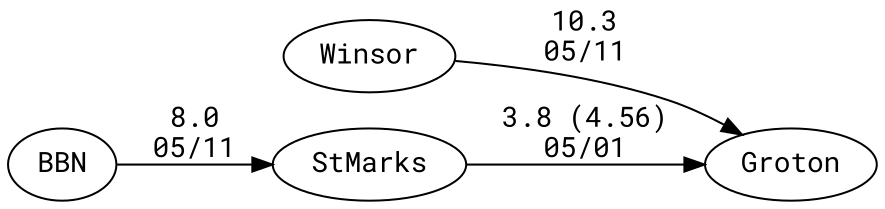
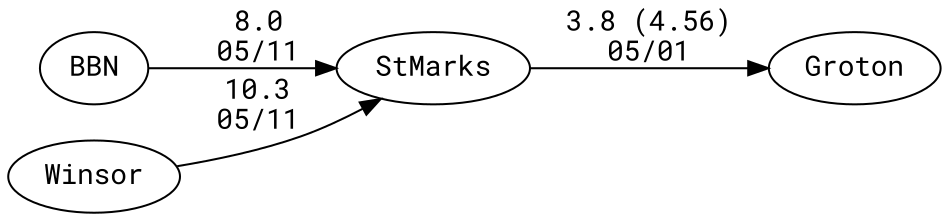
(593, 81) -> (272, 145)
